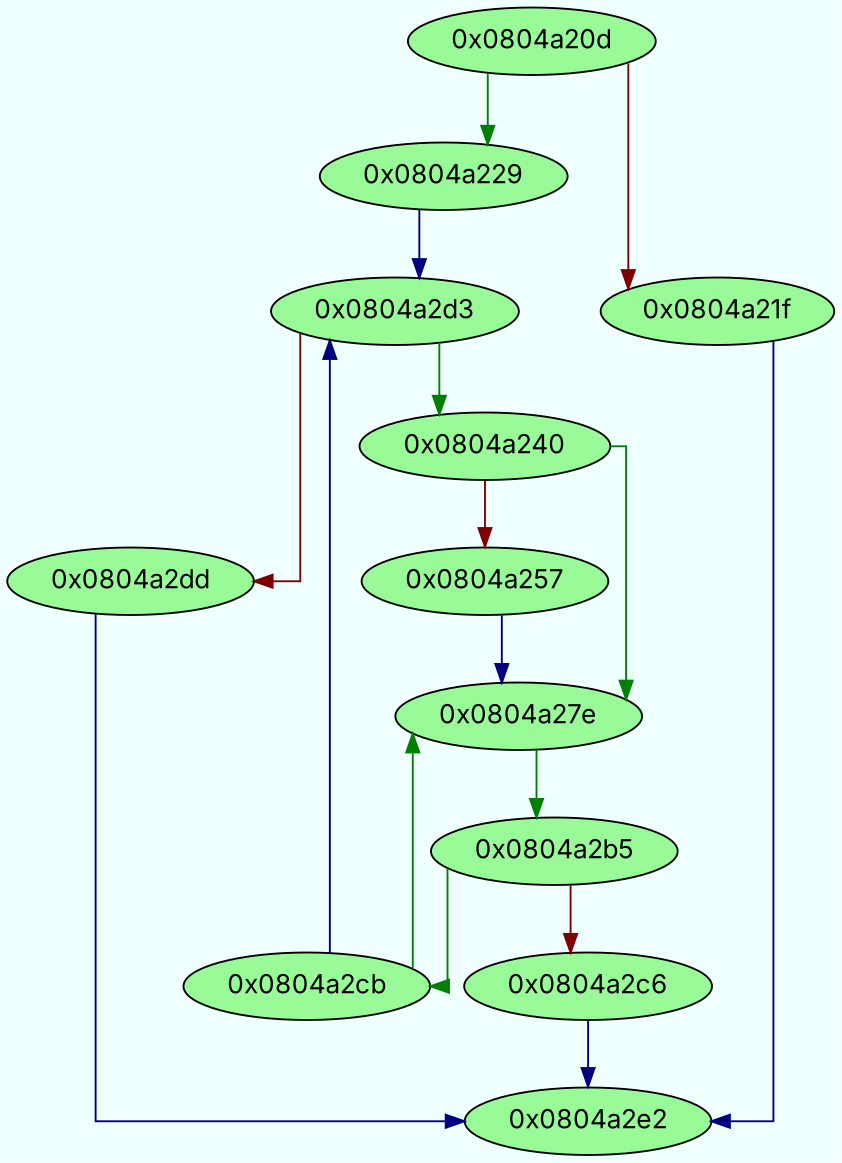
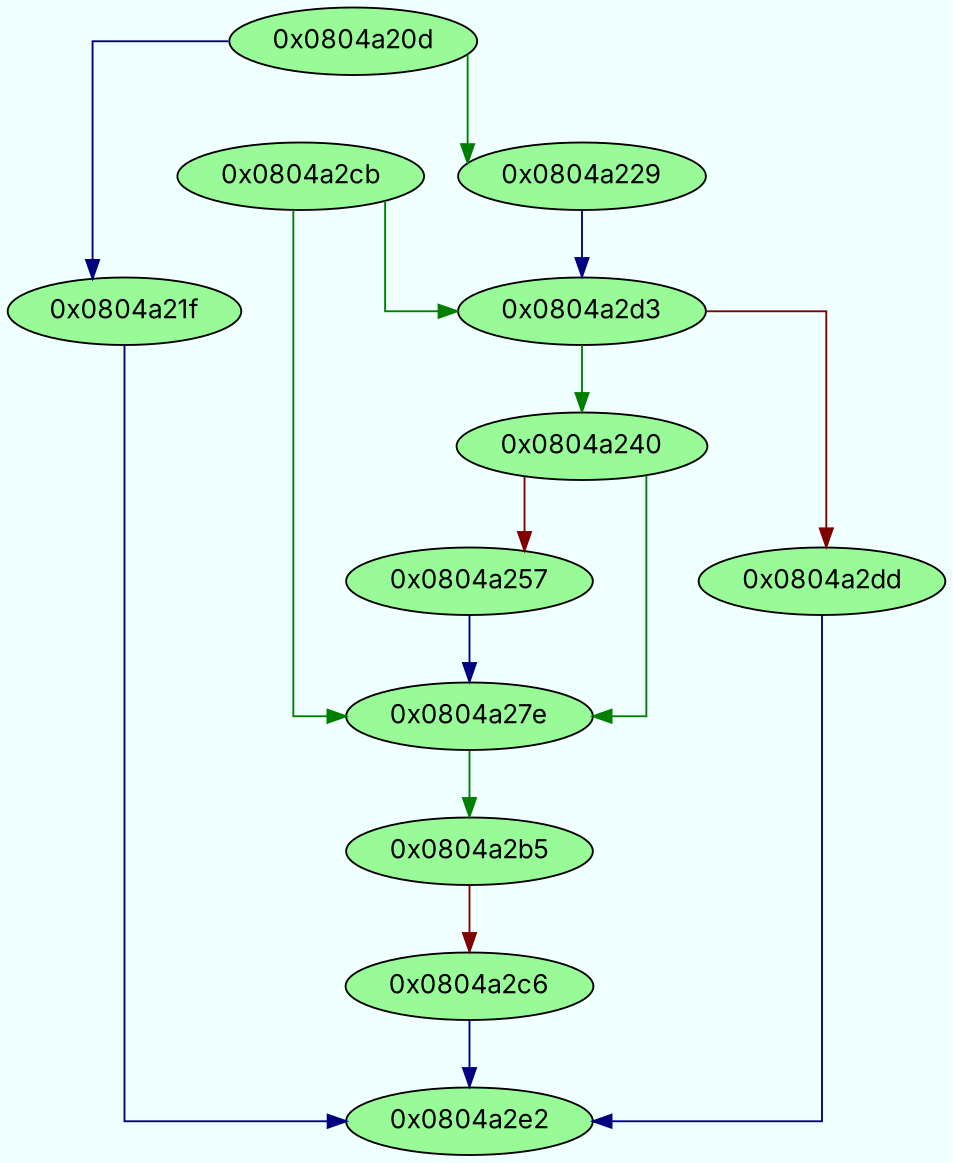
(628, 167) -> (93, 83)
(330, 656) -> (385, 283)
(448, 928) -> none
